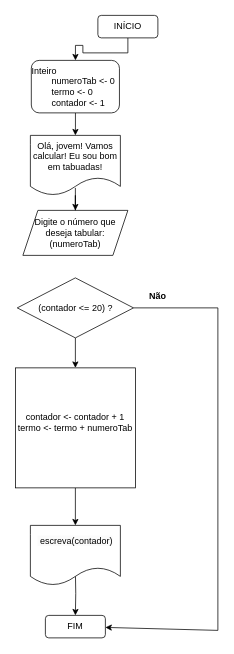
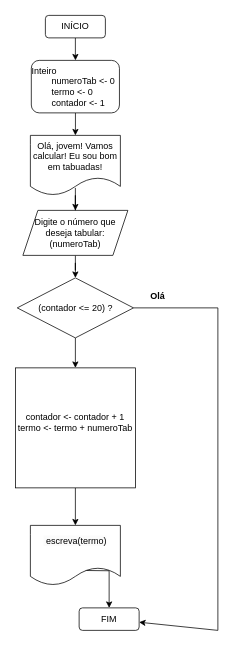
(128, 27) -> (75, 27)
none -> (75, 269)
(158, 297) -> (158, 297)
(75, 546) -> (75, 546)
(75, 627) -> (109, 619)
